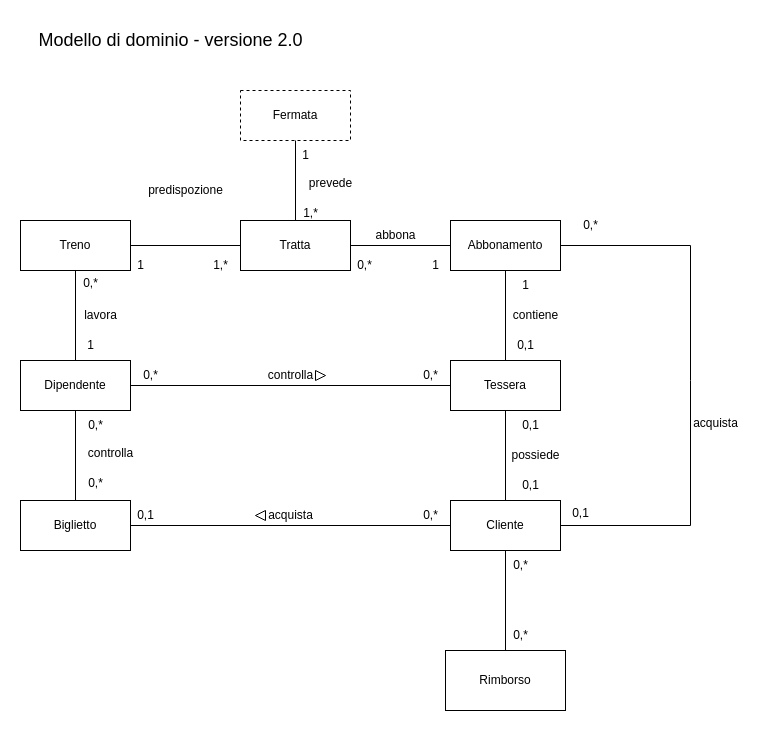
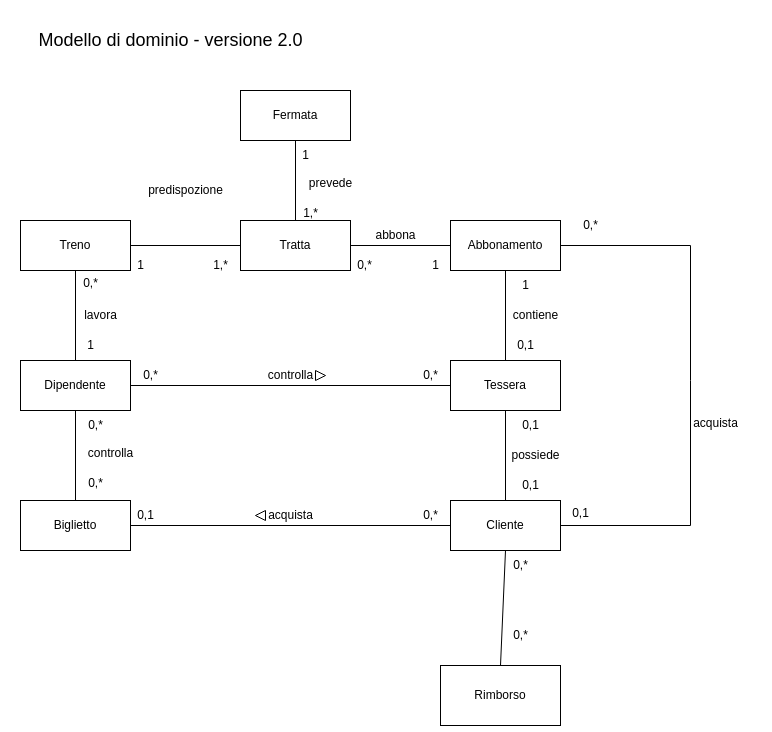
(296, 116) -> (296, 116)
(506, 681) -> (501, 696)
